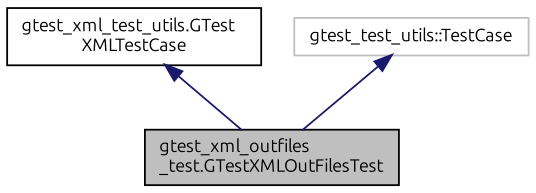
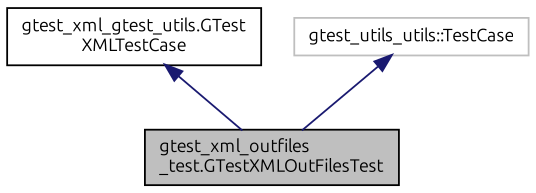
(134, 37) -> (134, 37)
(411, 37) -> (411, 37)
